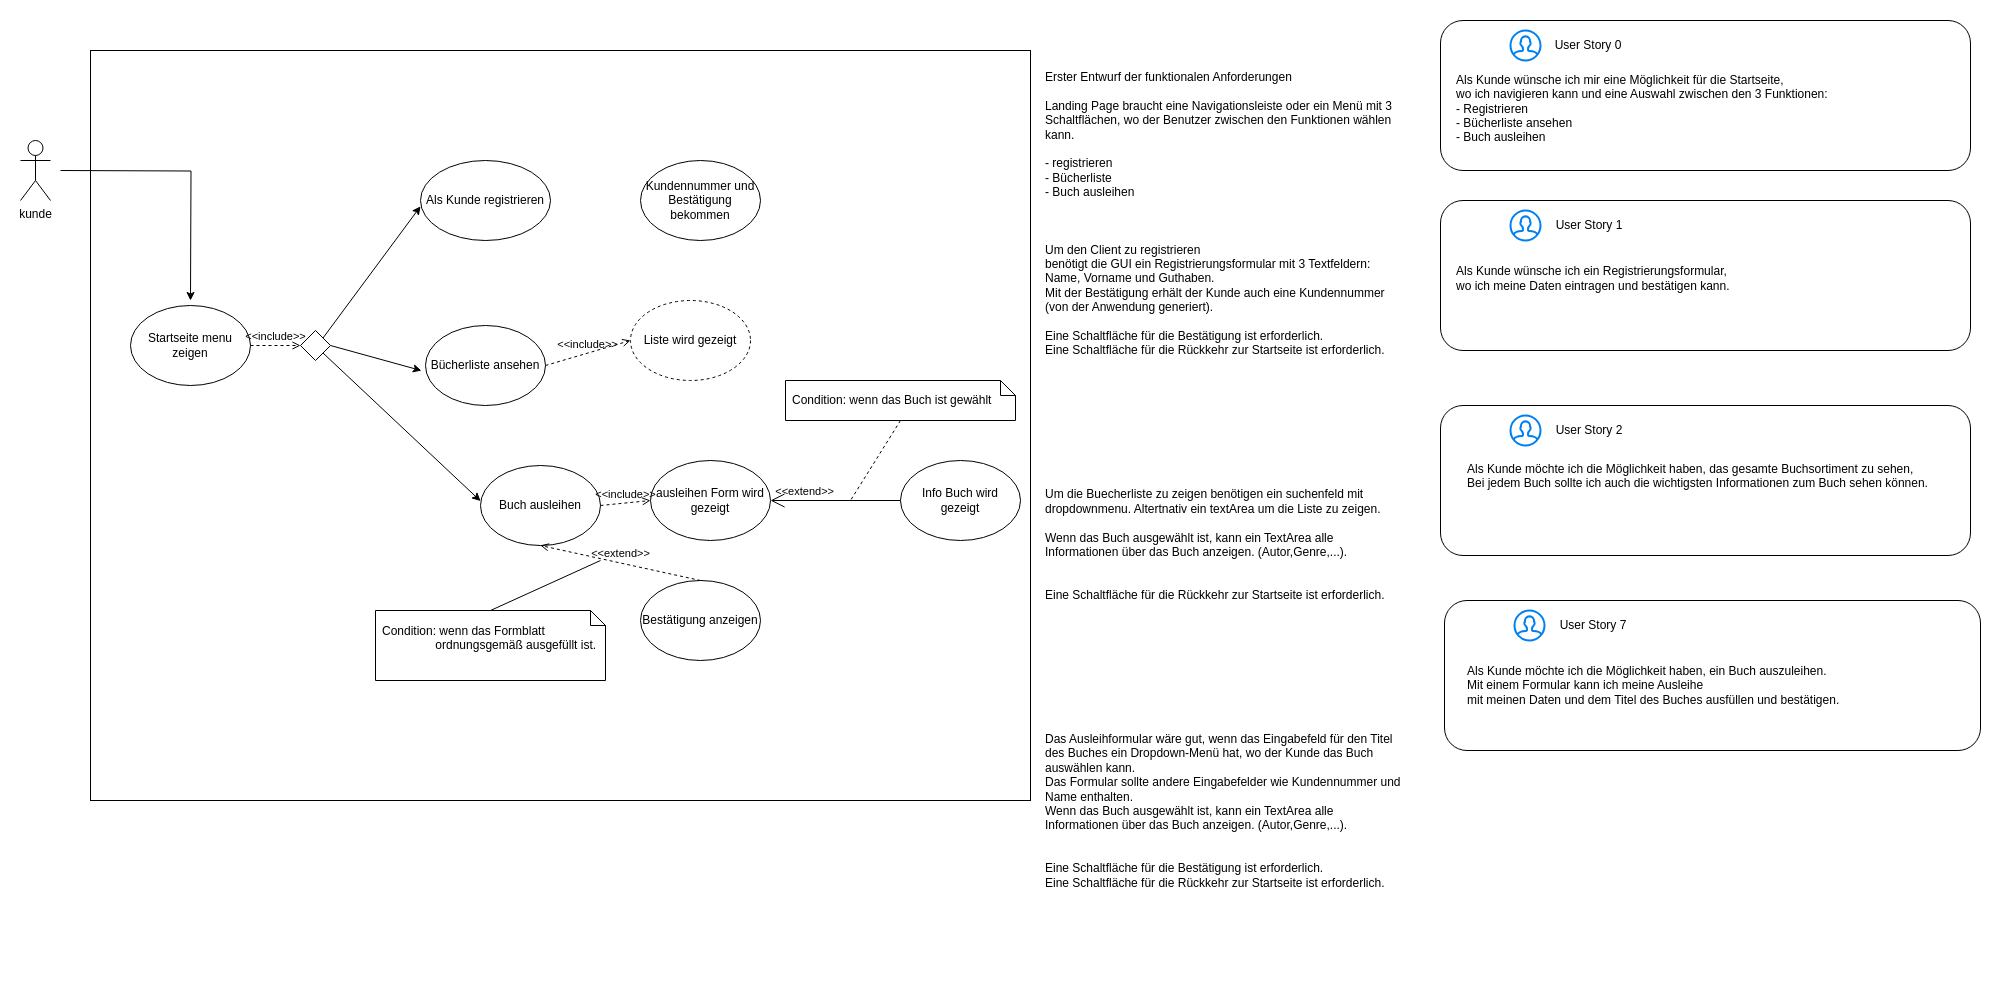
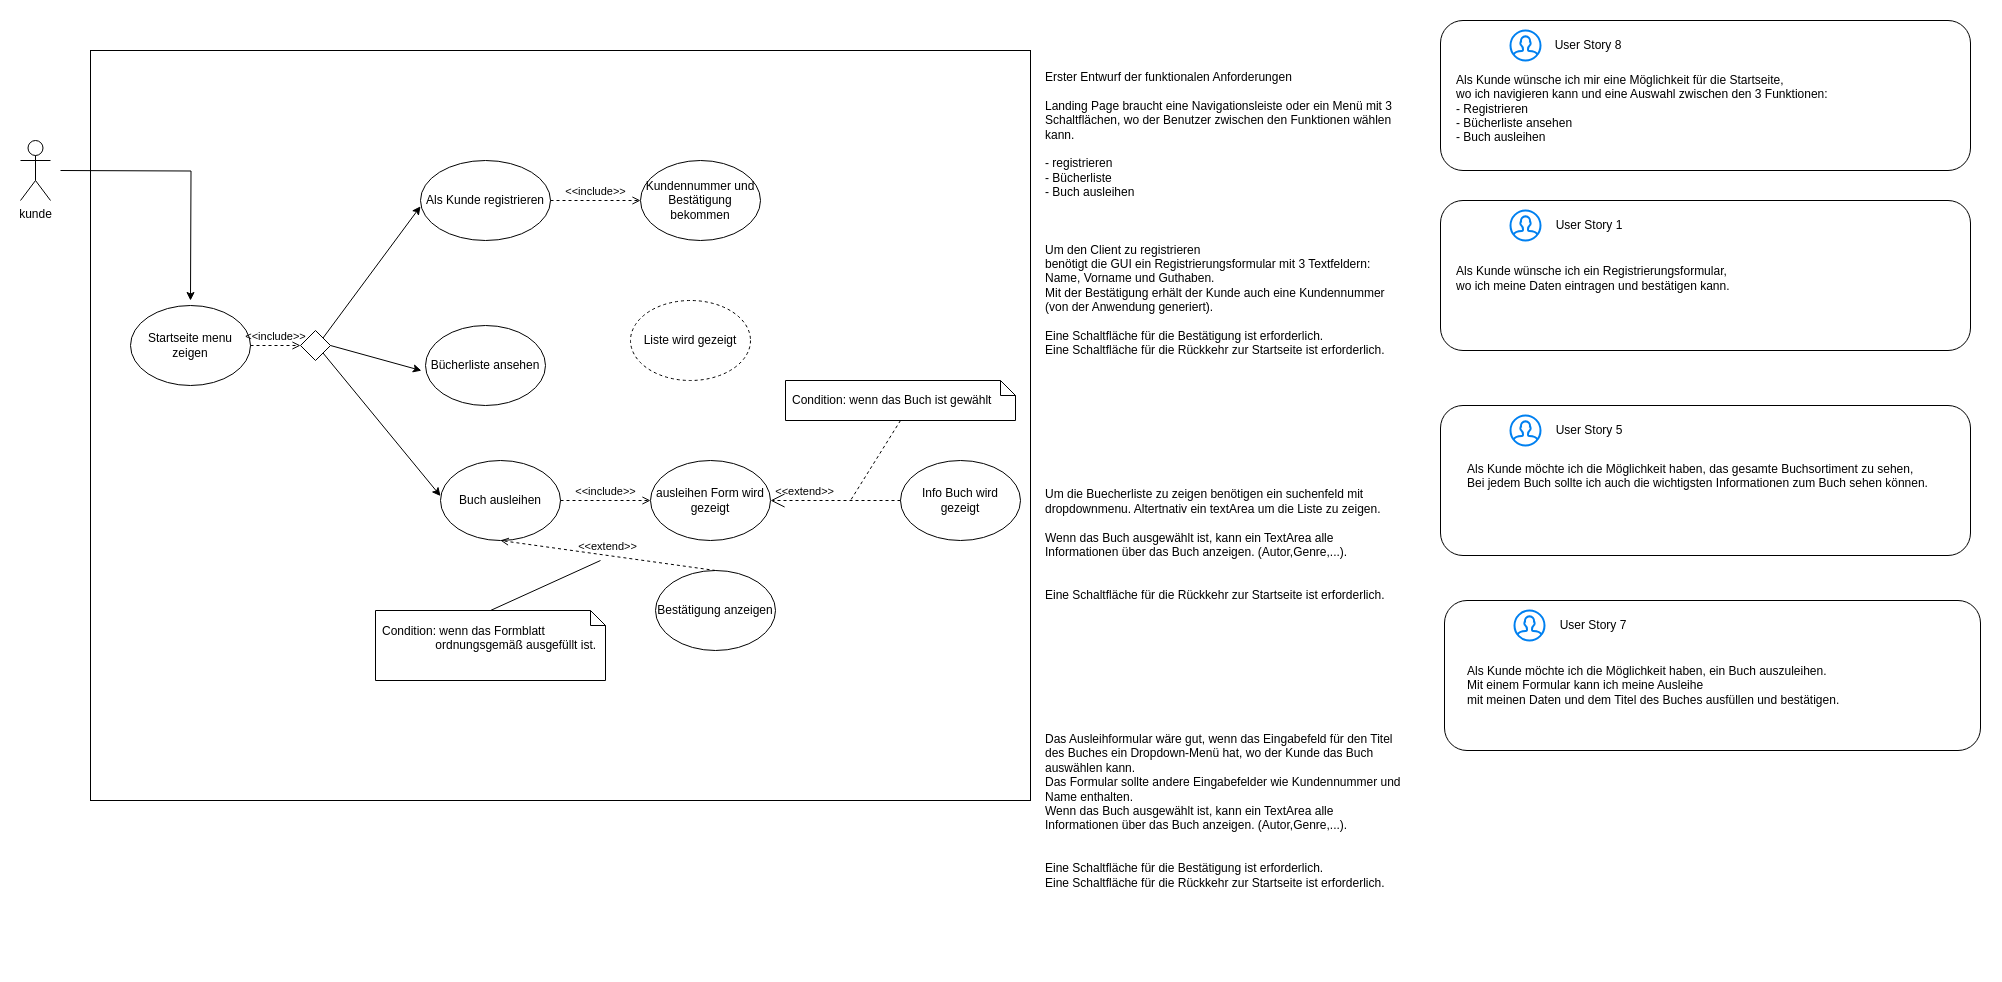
(1589, 46) -> (1589, 46)
none -> (594, 201)
(587, 353) -> none
(1590, 431) -> (1590, 431)
(836, 501) -> (836, 501)
(541, 506) -> (501, 501)
(701, 621) -> (716, 611)
